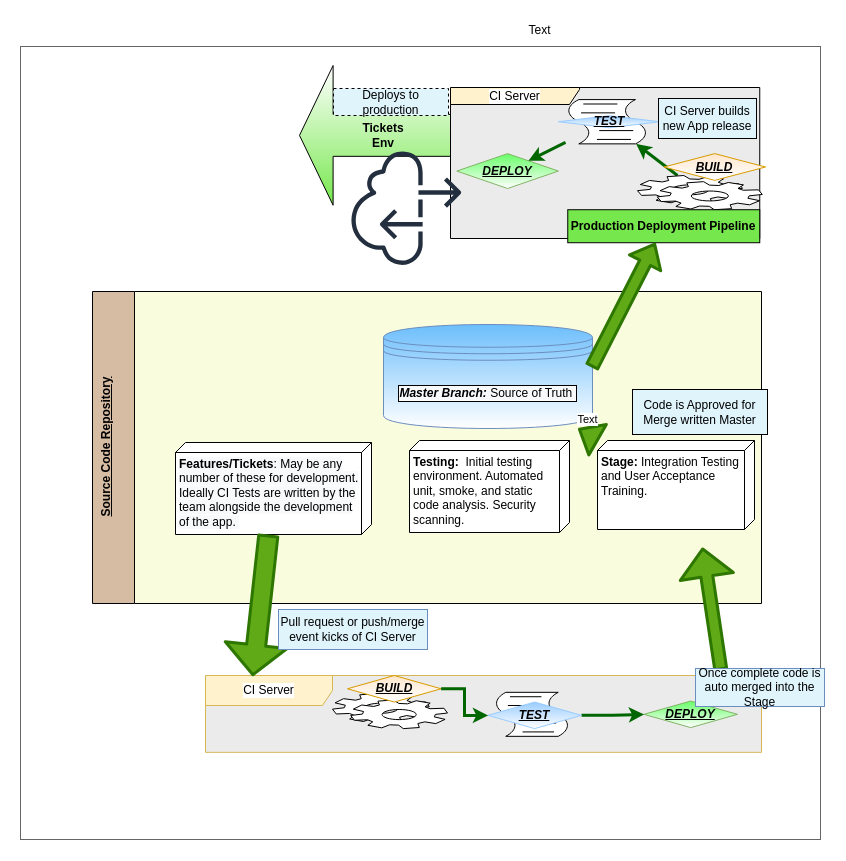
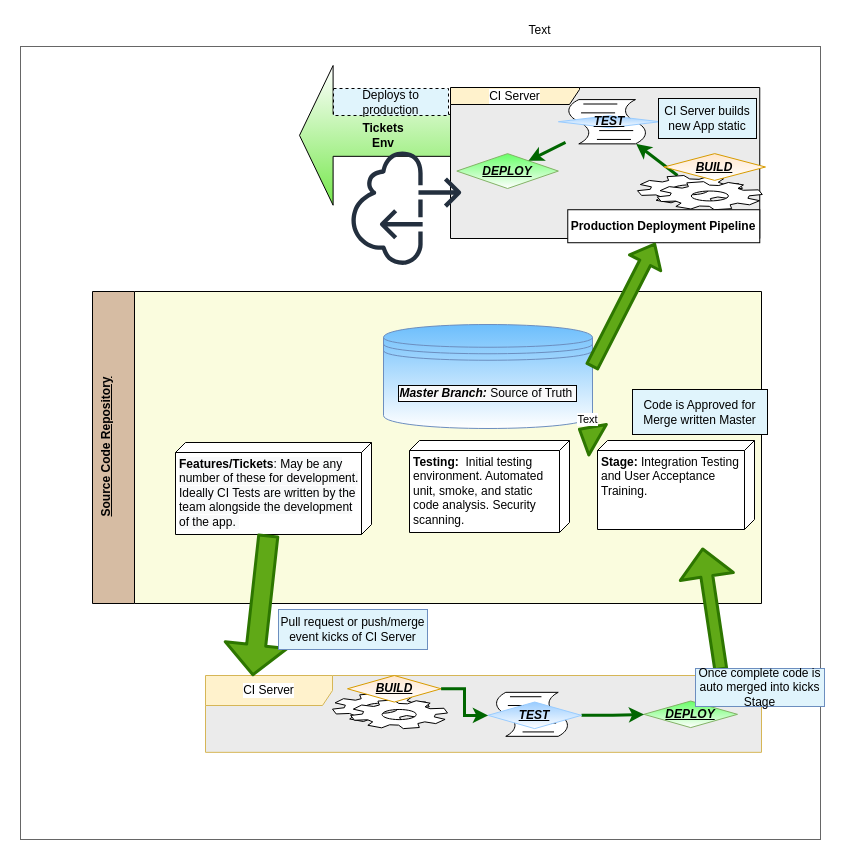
(708, 119) -> (708, 119)
(664, 226) -> (664, 226)
(760, 688) -> (760, 688)
